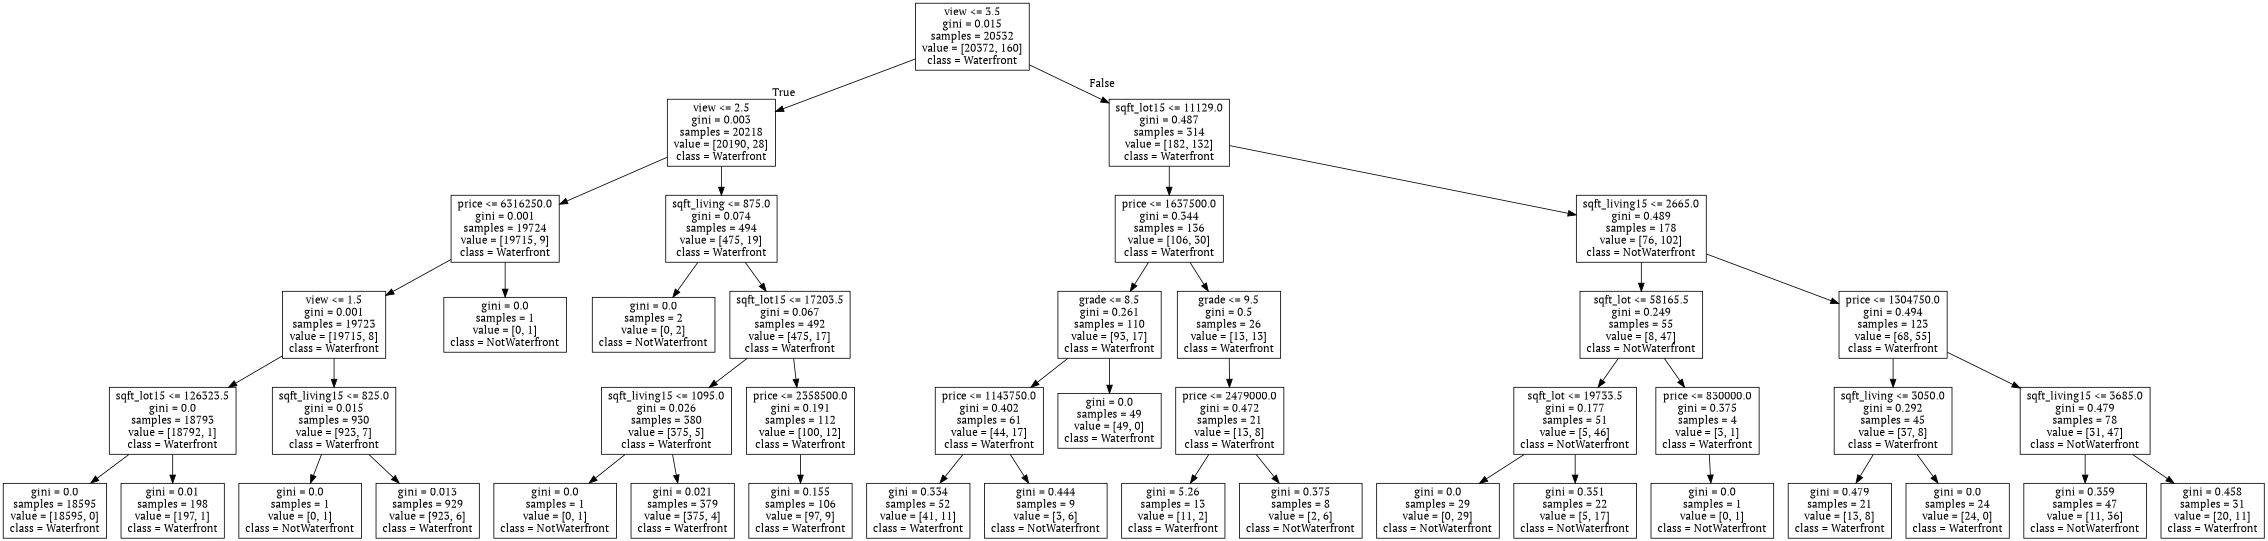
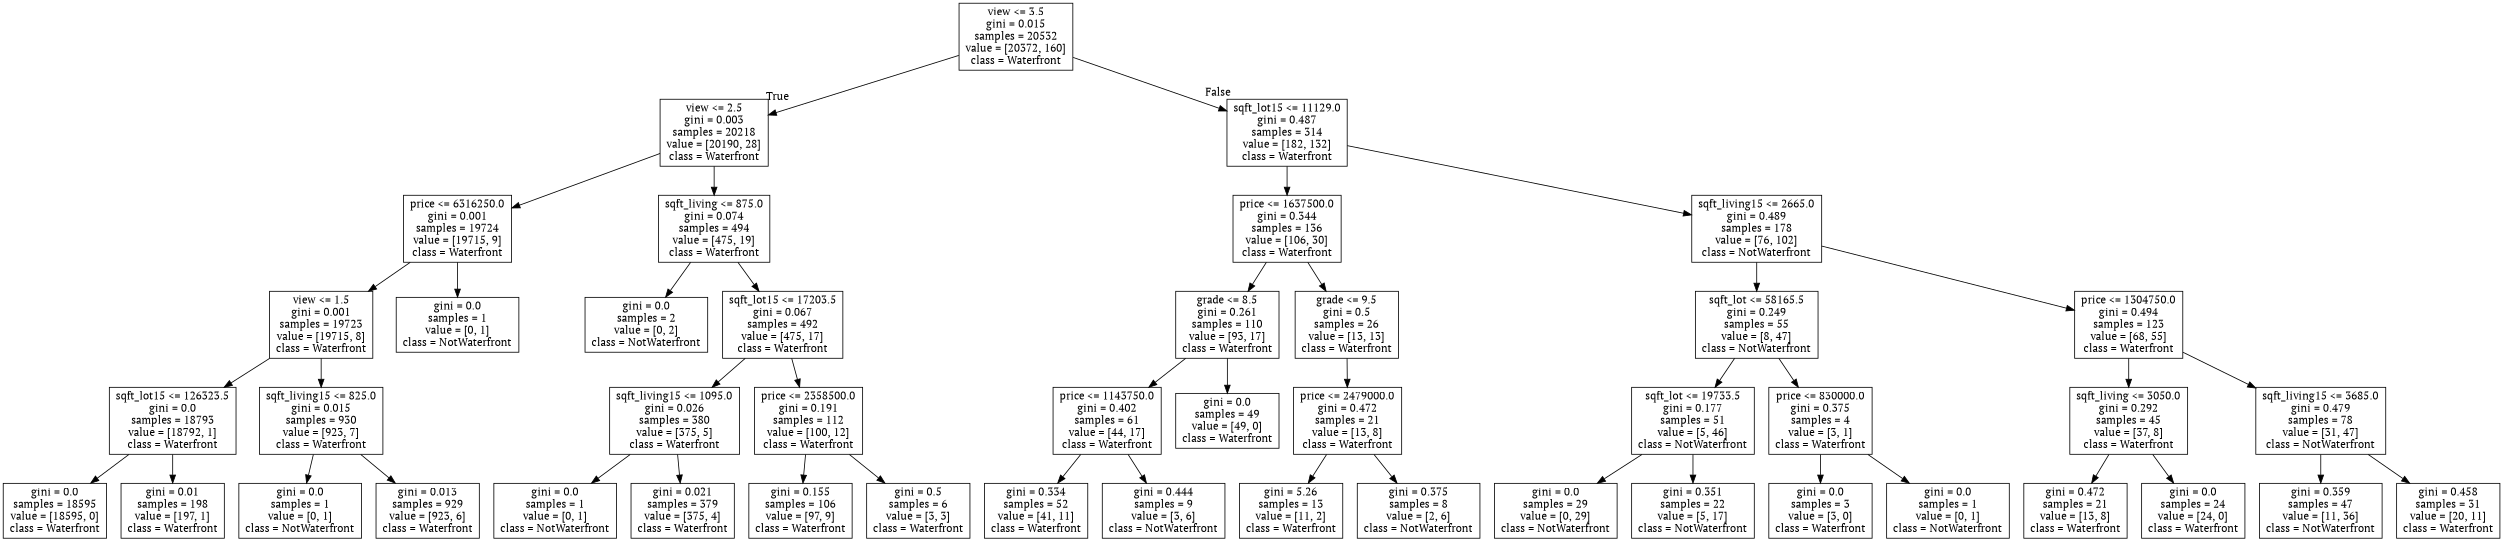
none -> (918, 511)
none -> (1820, 511)
(1840, 511) -> (2075, 511)
